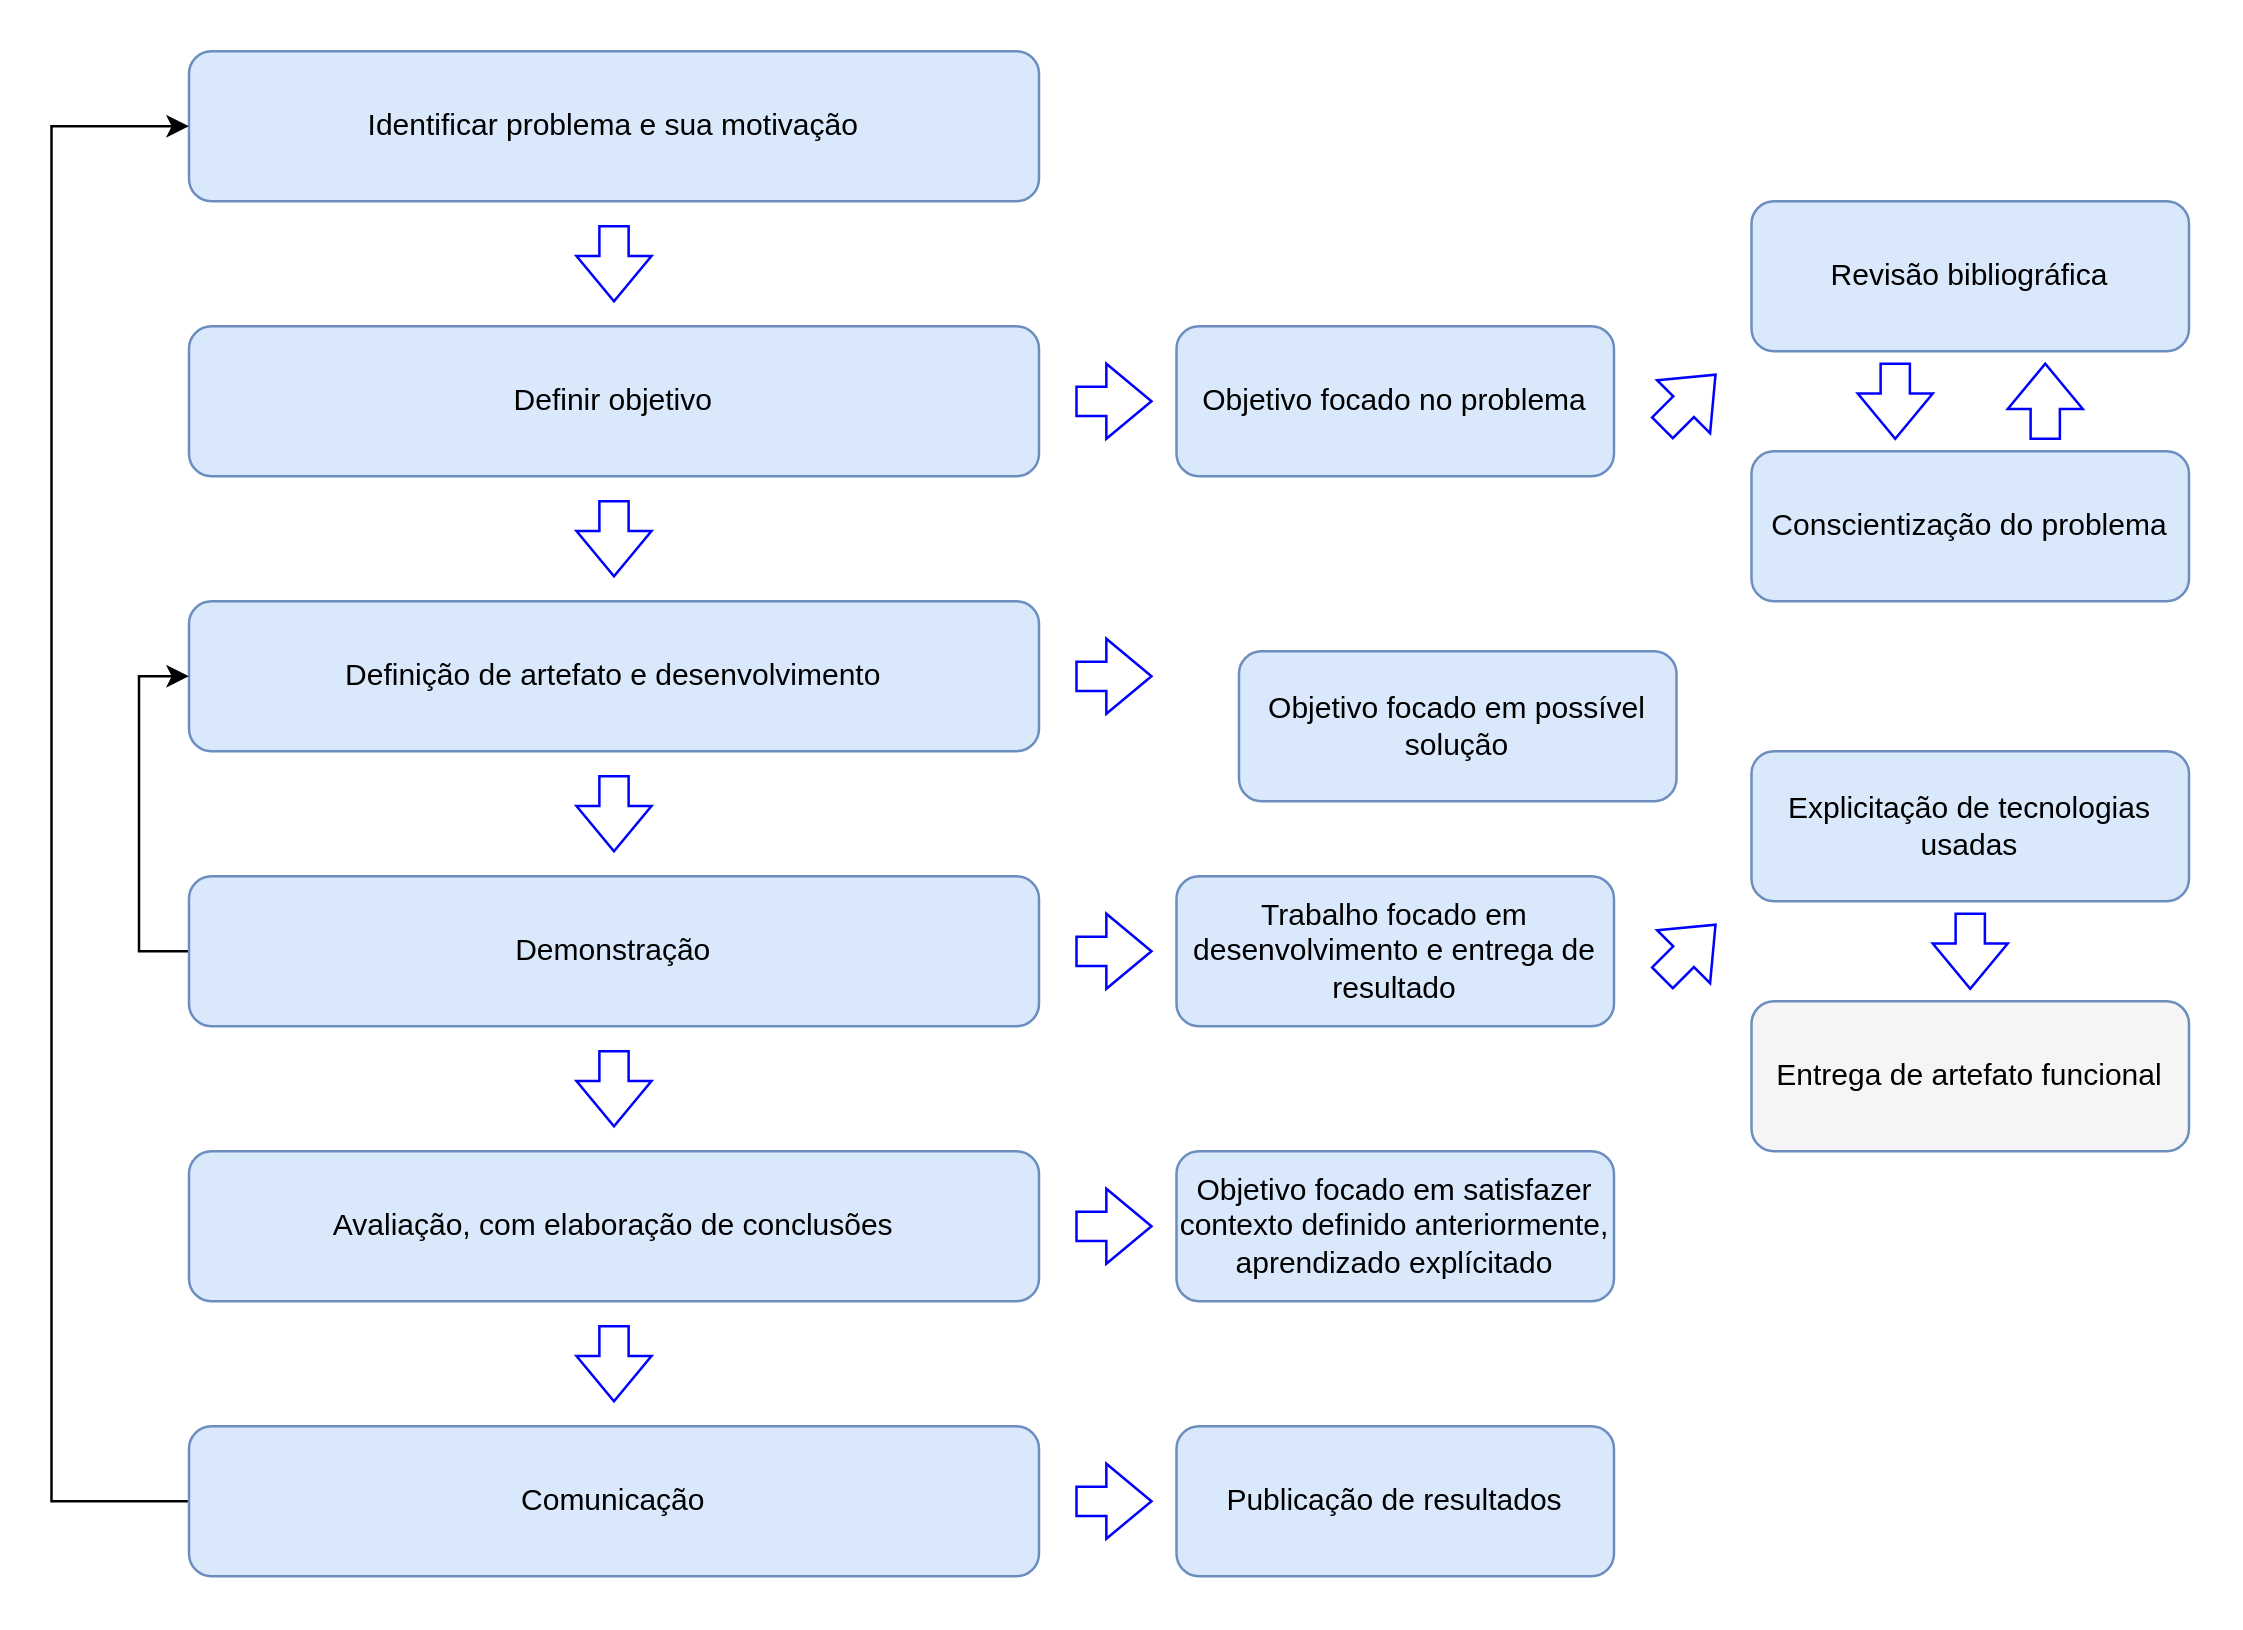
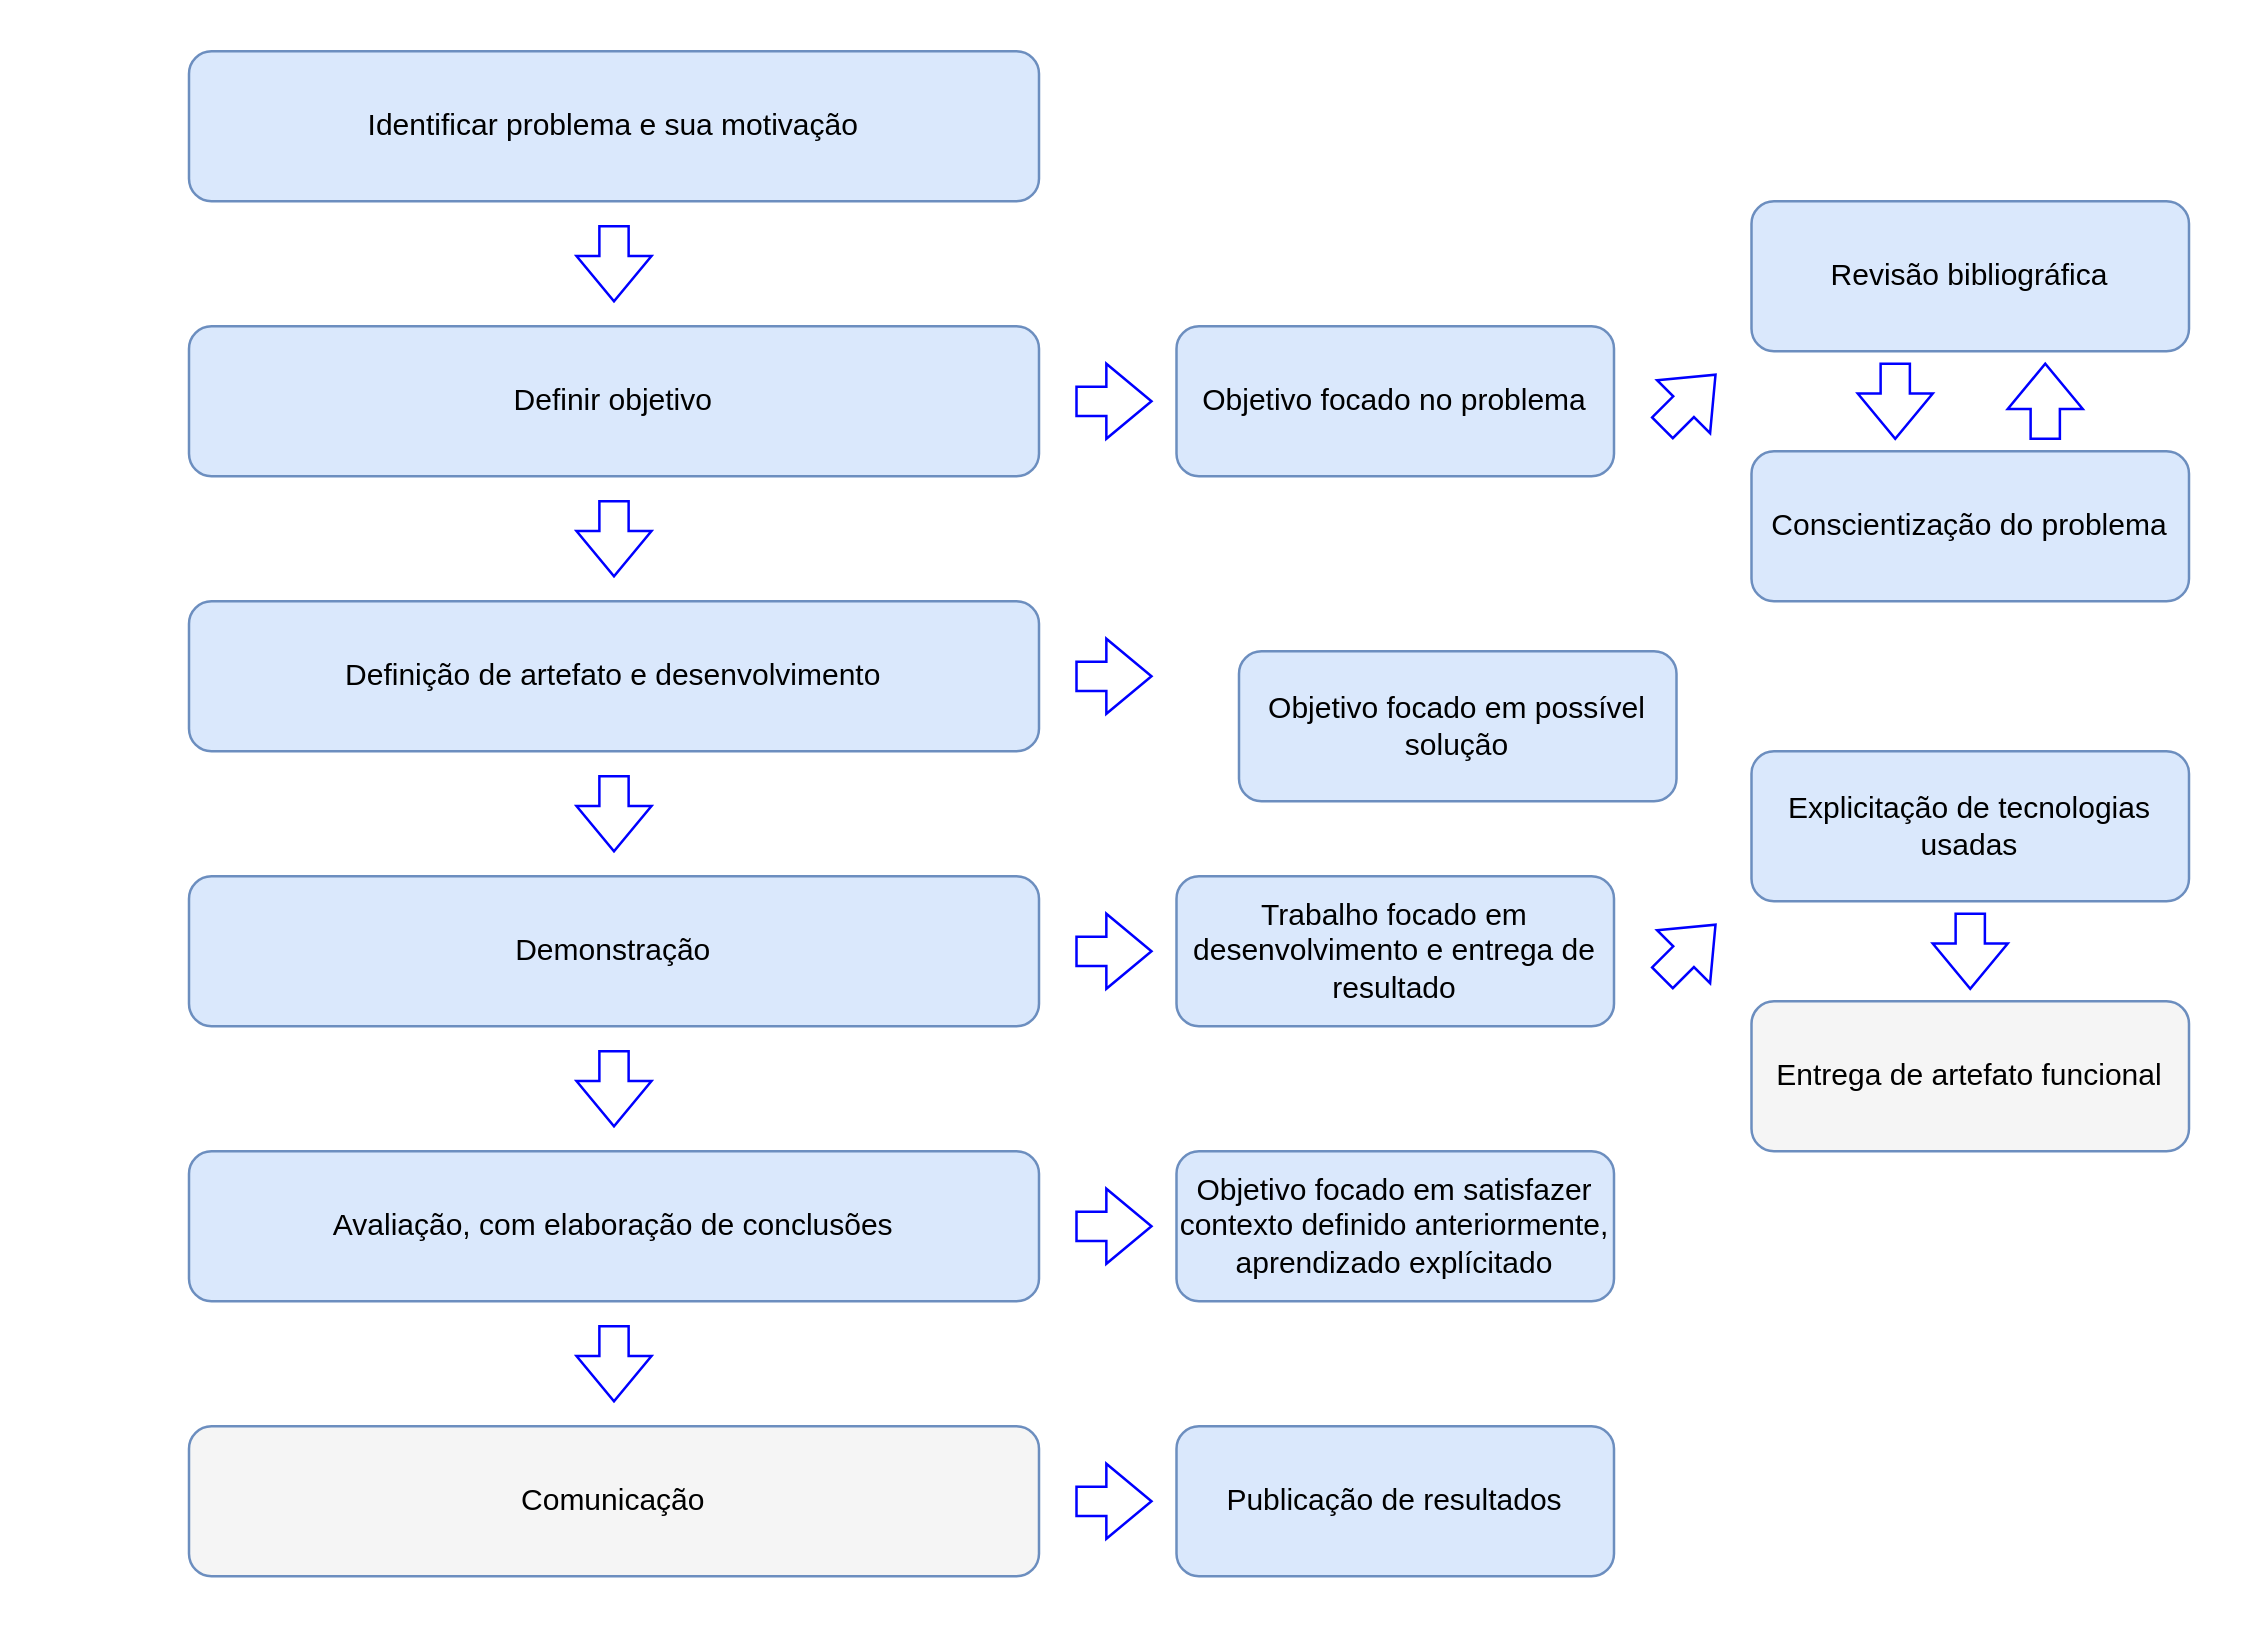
(51, 822) -> none
(139, 822) -> none
(614, 1501) -> (614, 1501)
